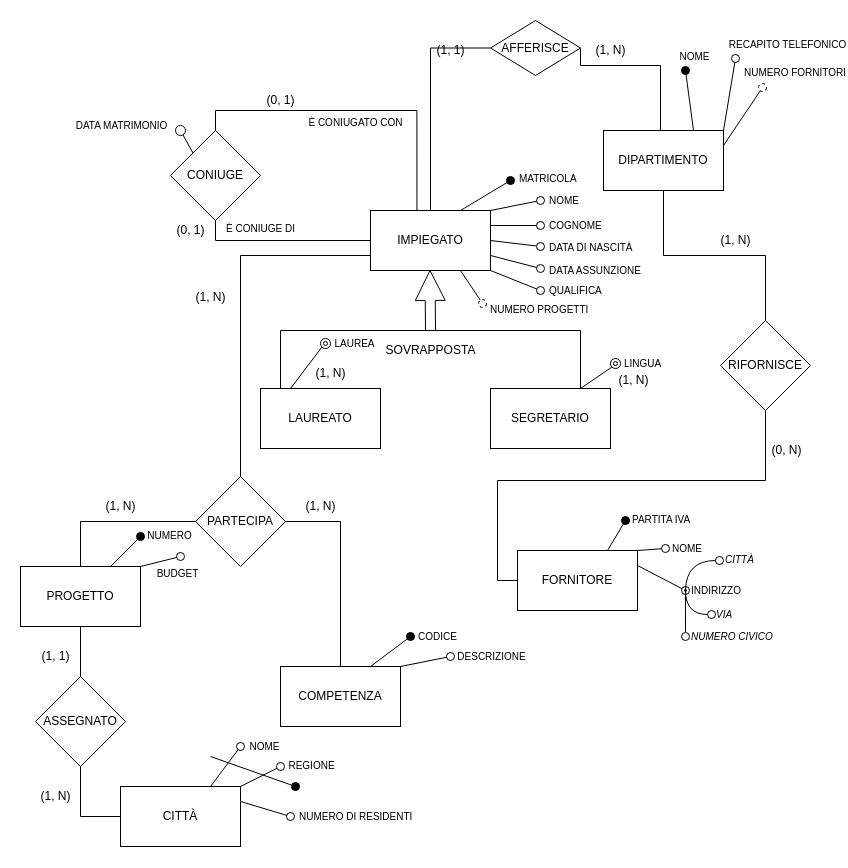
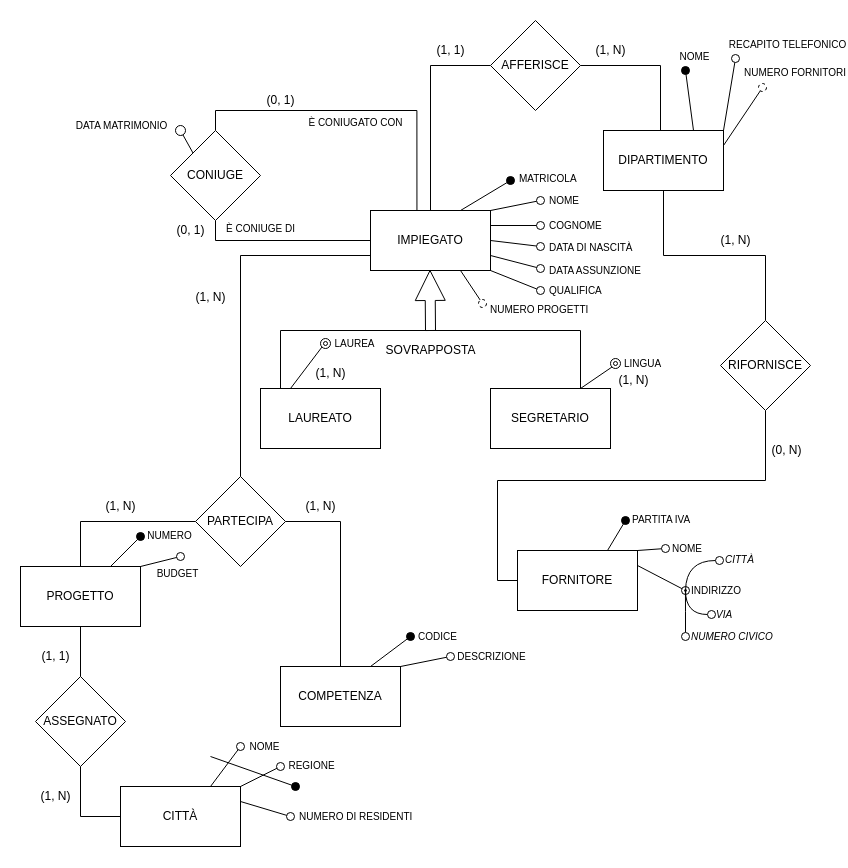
(536, 48) -> (536, 66)
